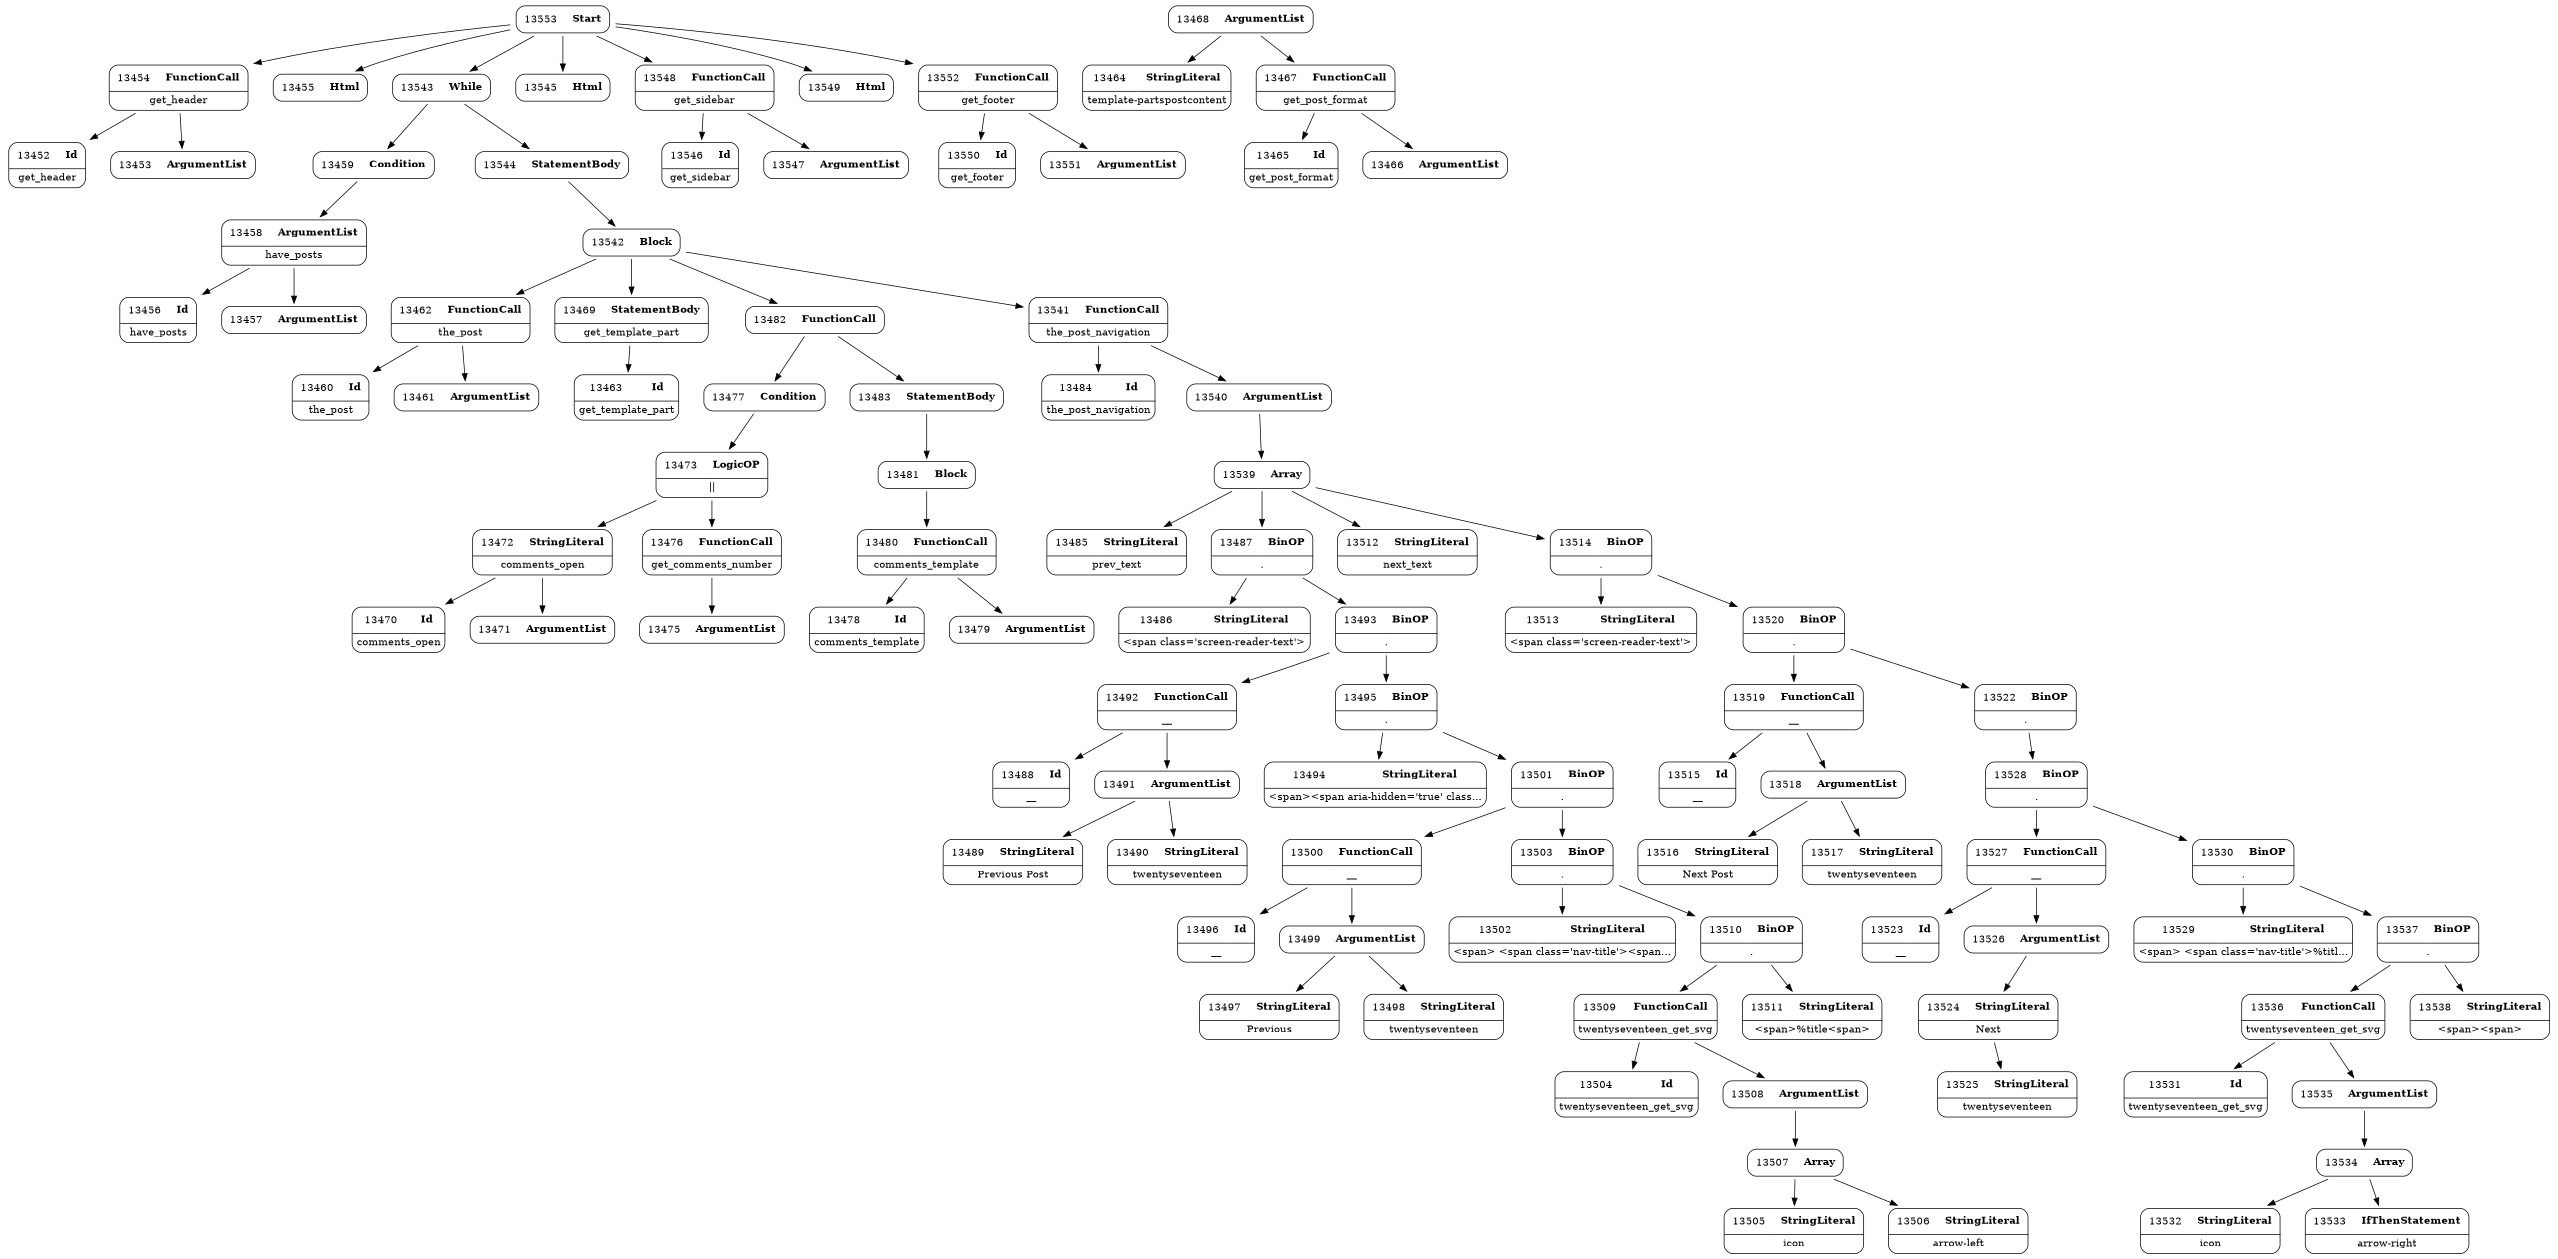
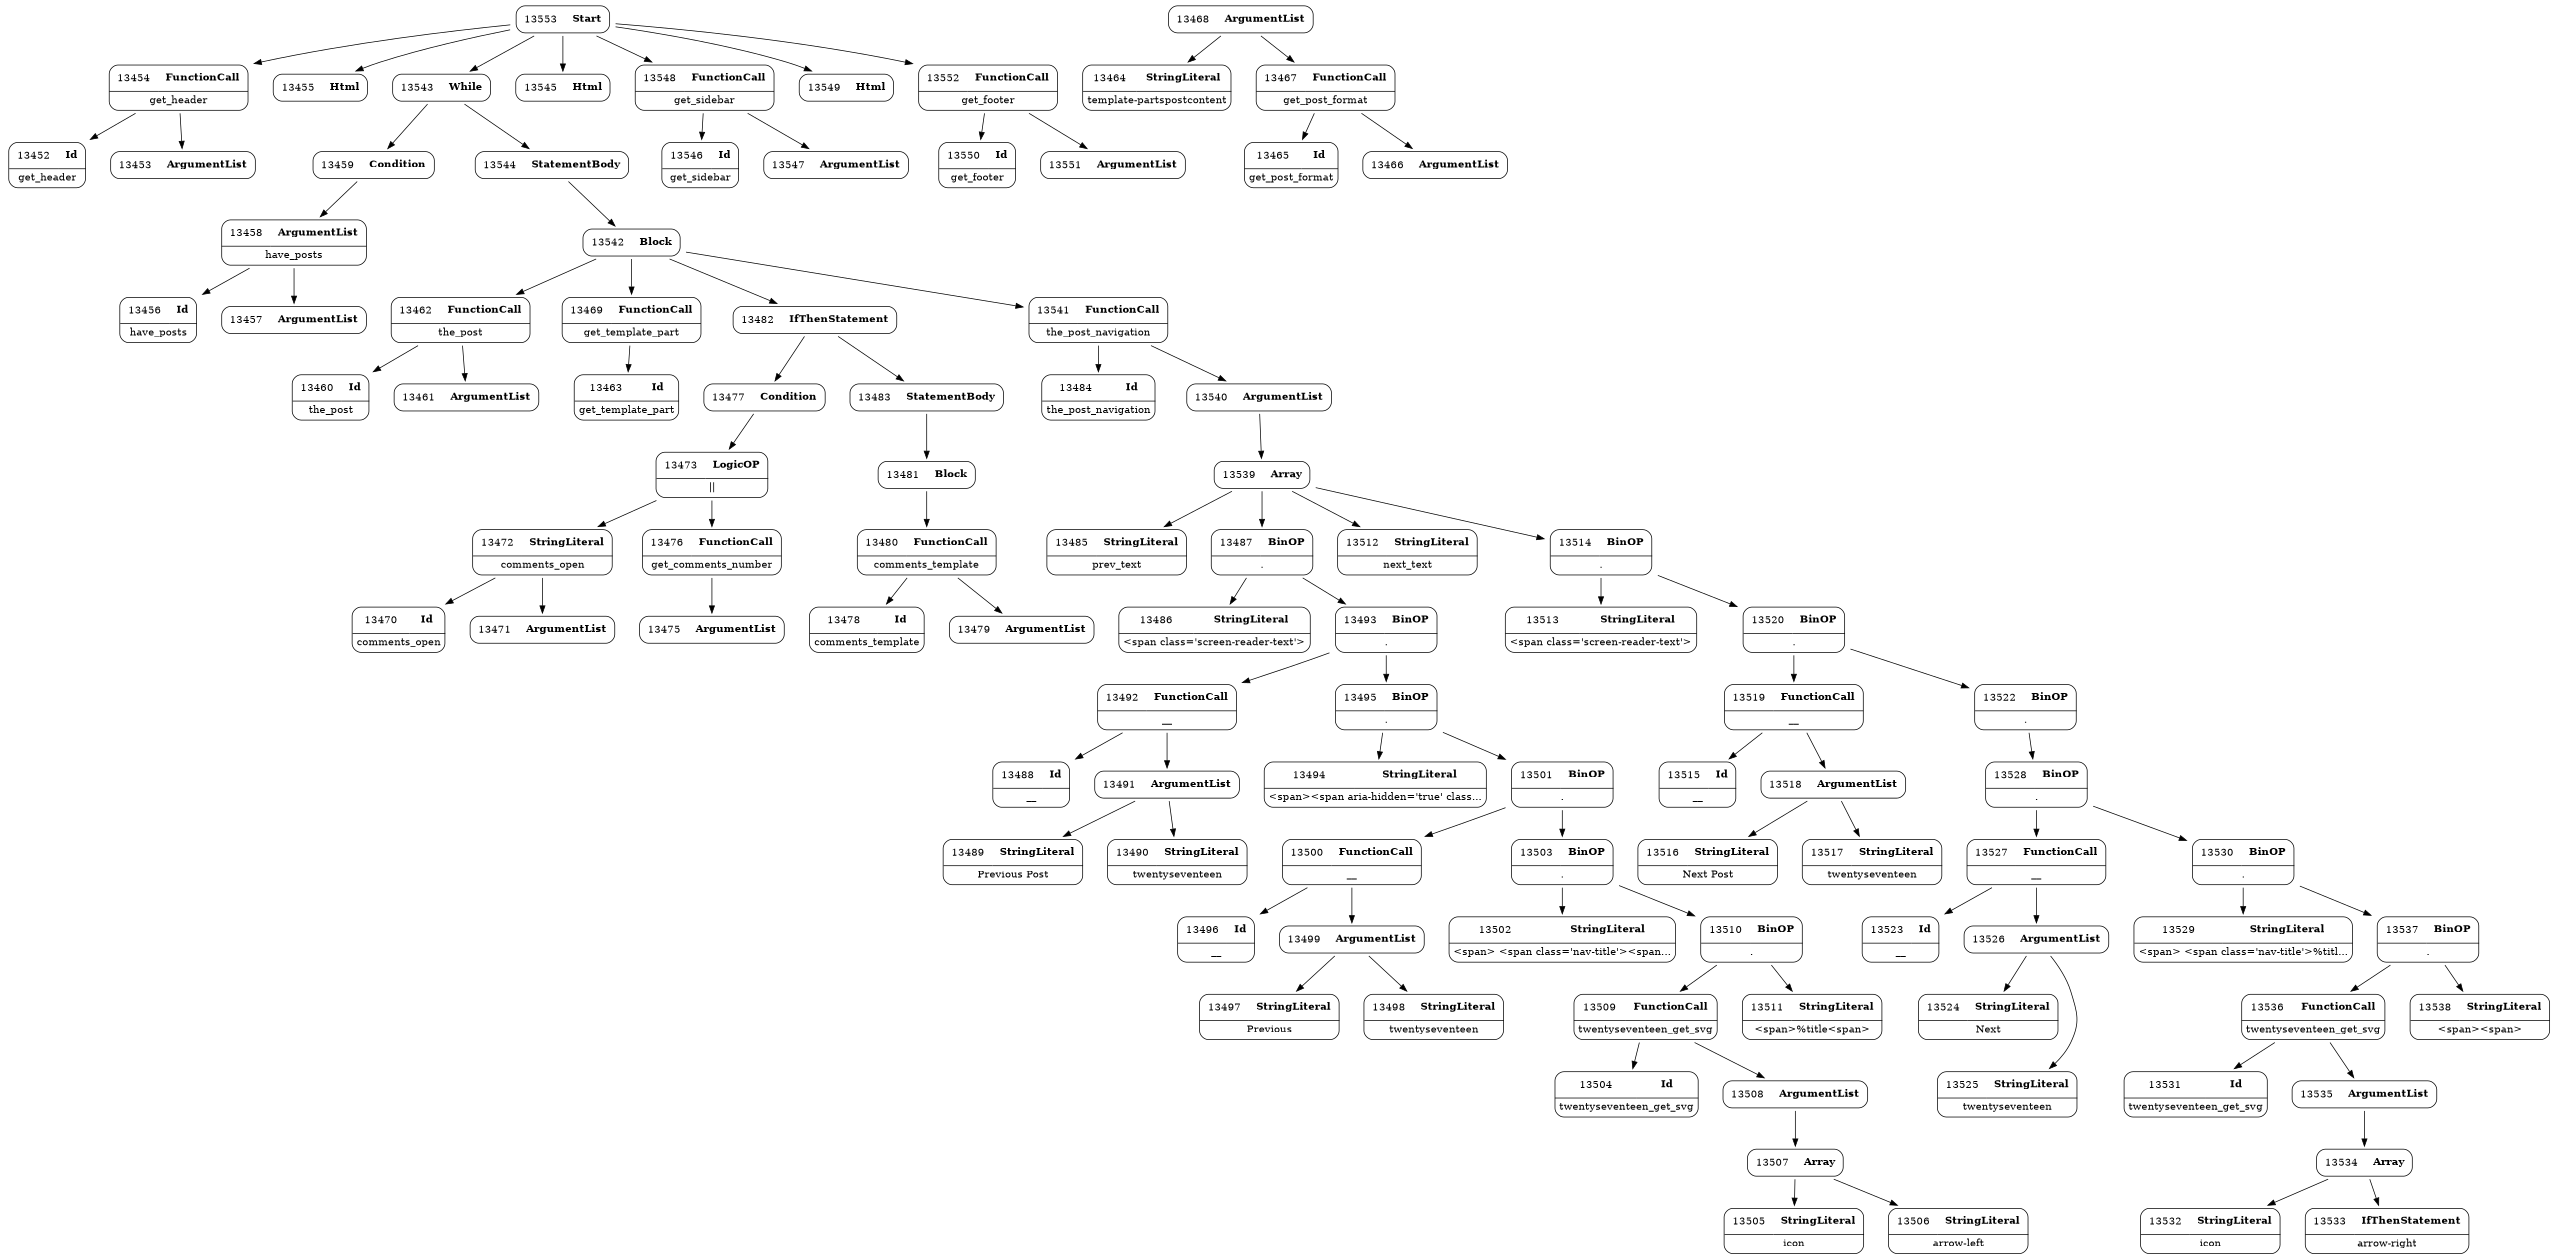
(656, 310) -> (656, 310)
(839, 319) -> (839, 319)
(1997, 1052) -> (2076, 1010)
